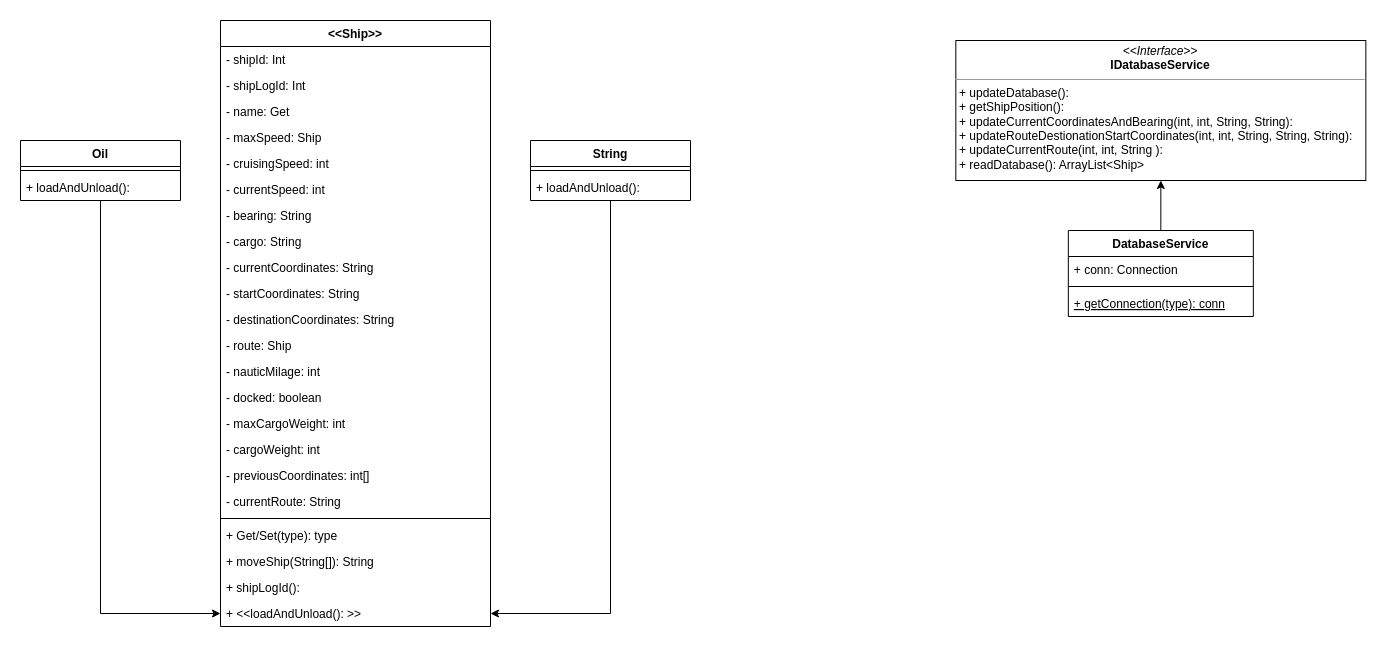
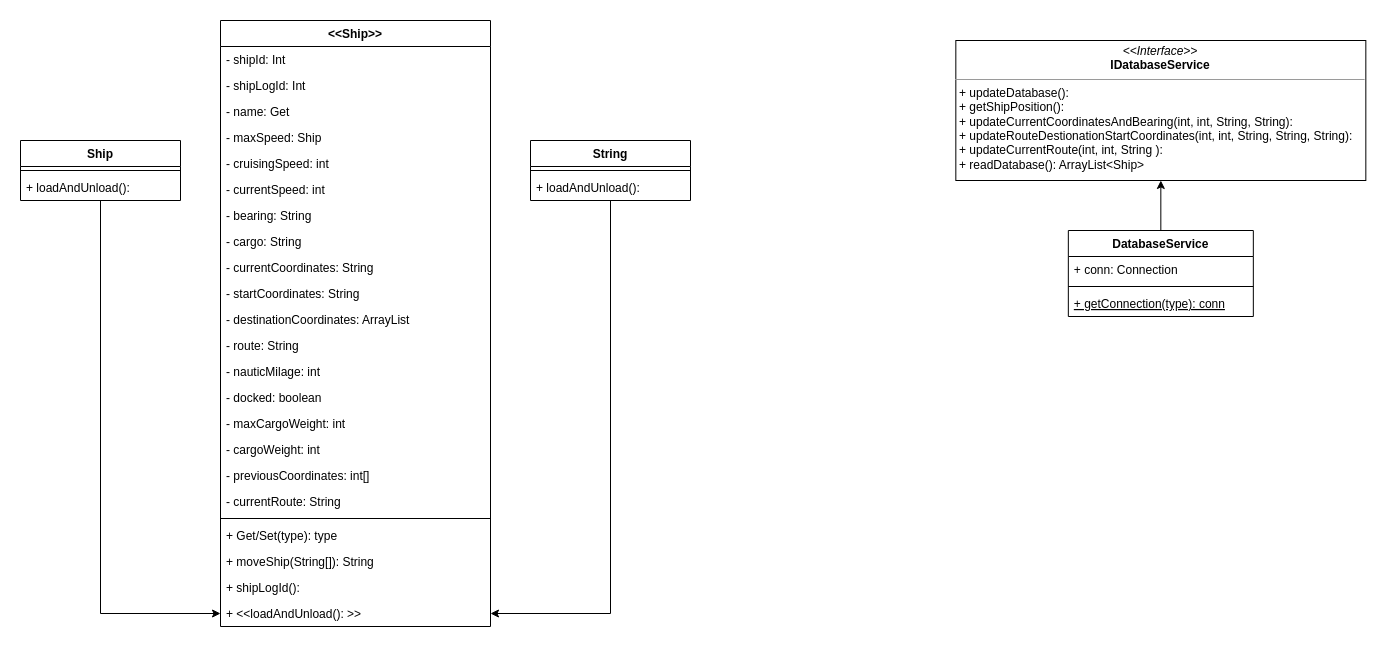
(100, 154) -> (100, 154)
(323, 320) -> (333, 320)
(263, 346) -> (270, 346)
